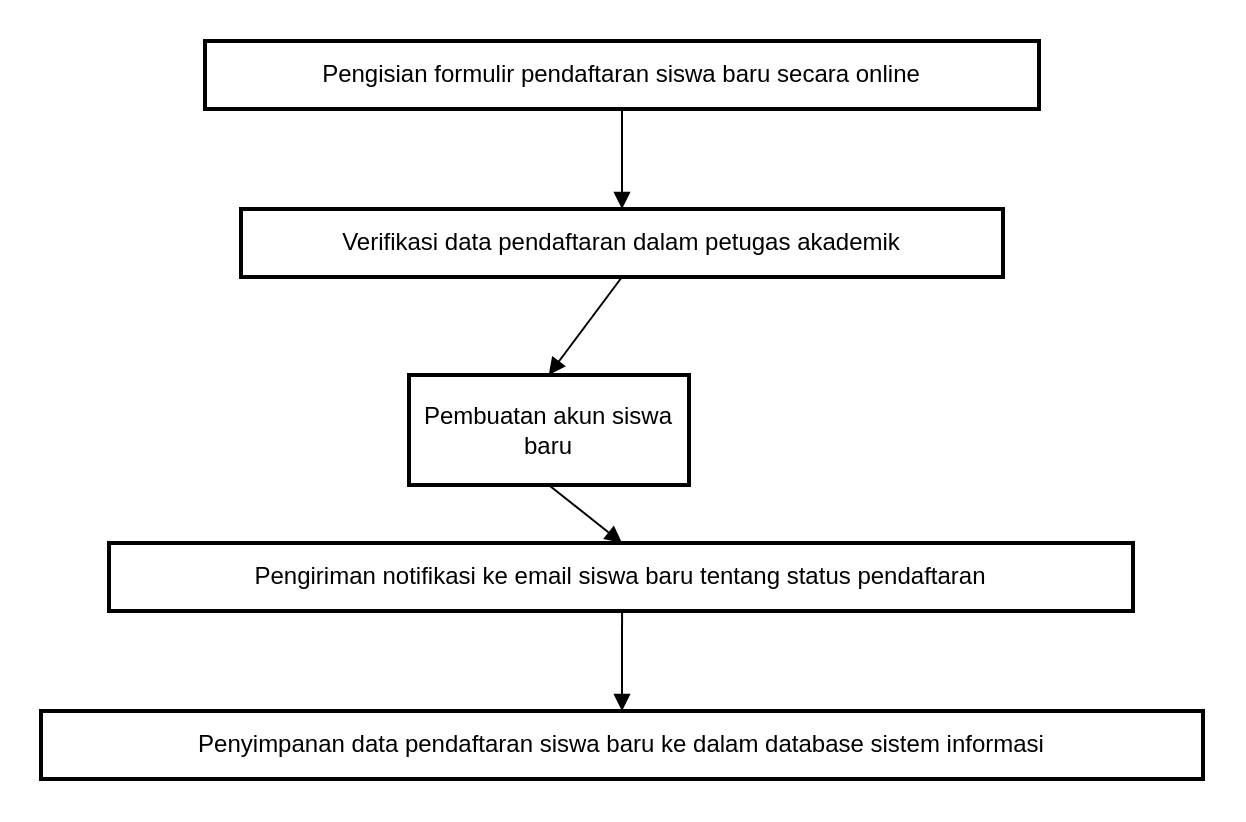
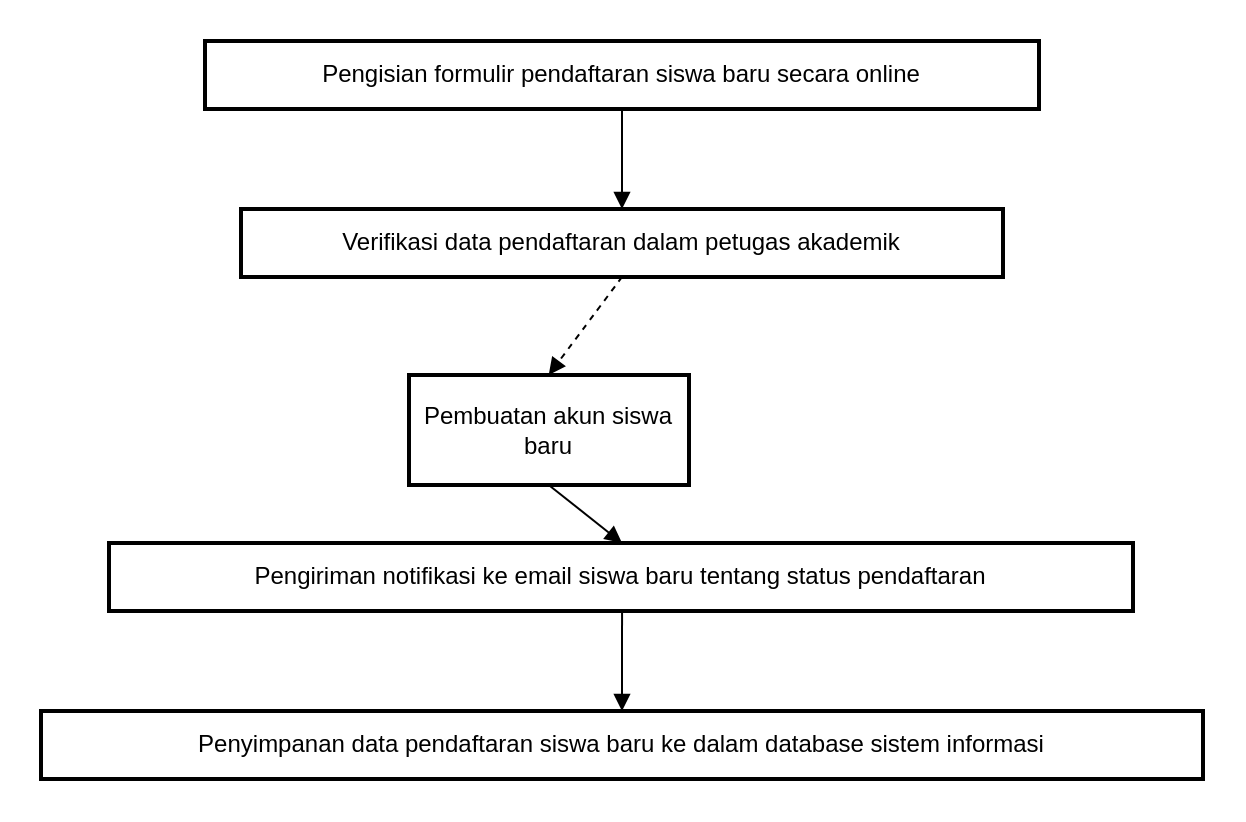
(589, 321) -> (589, 321)
